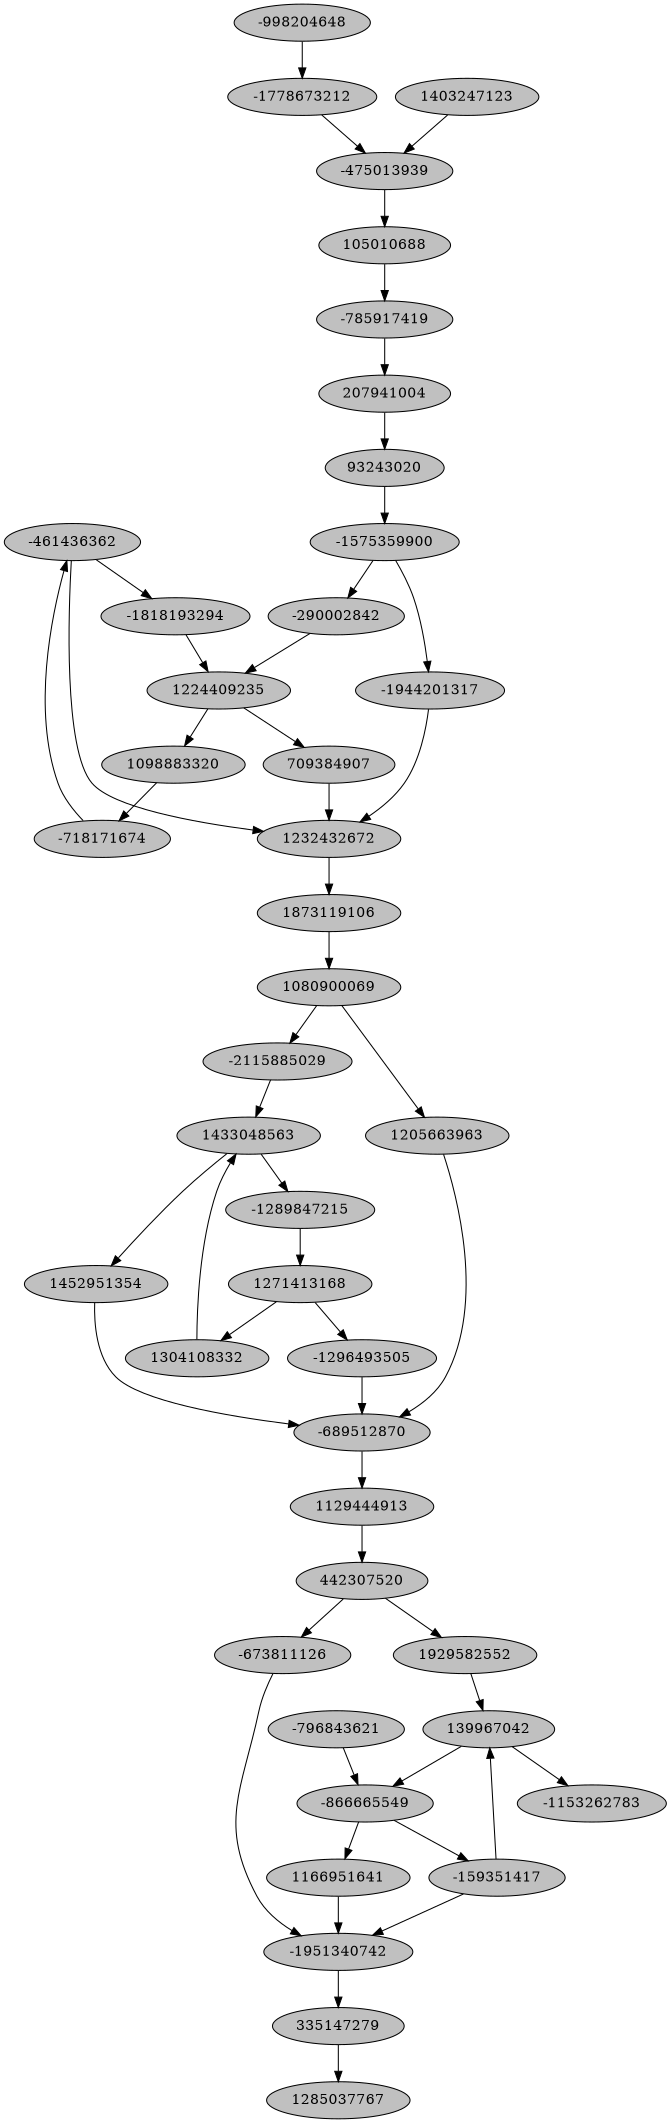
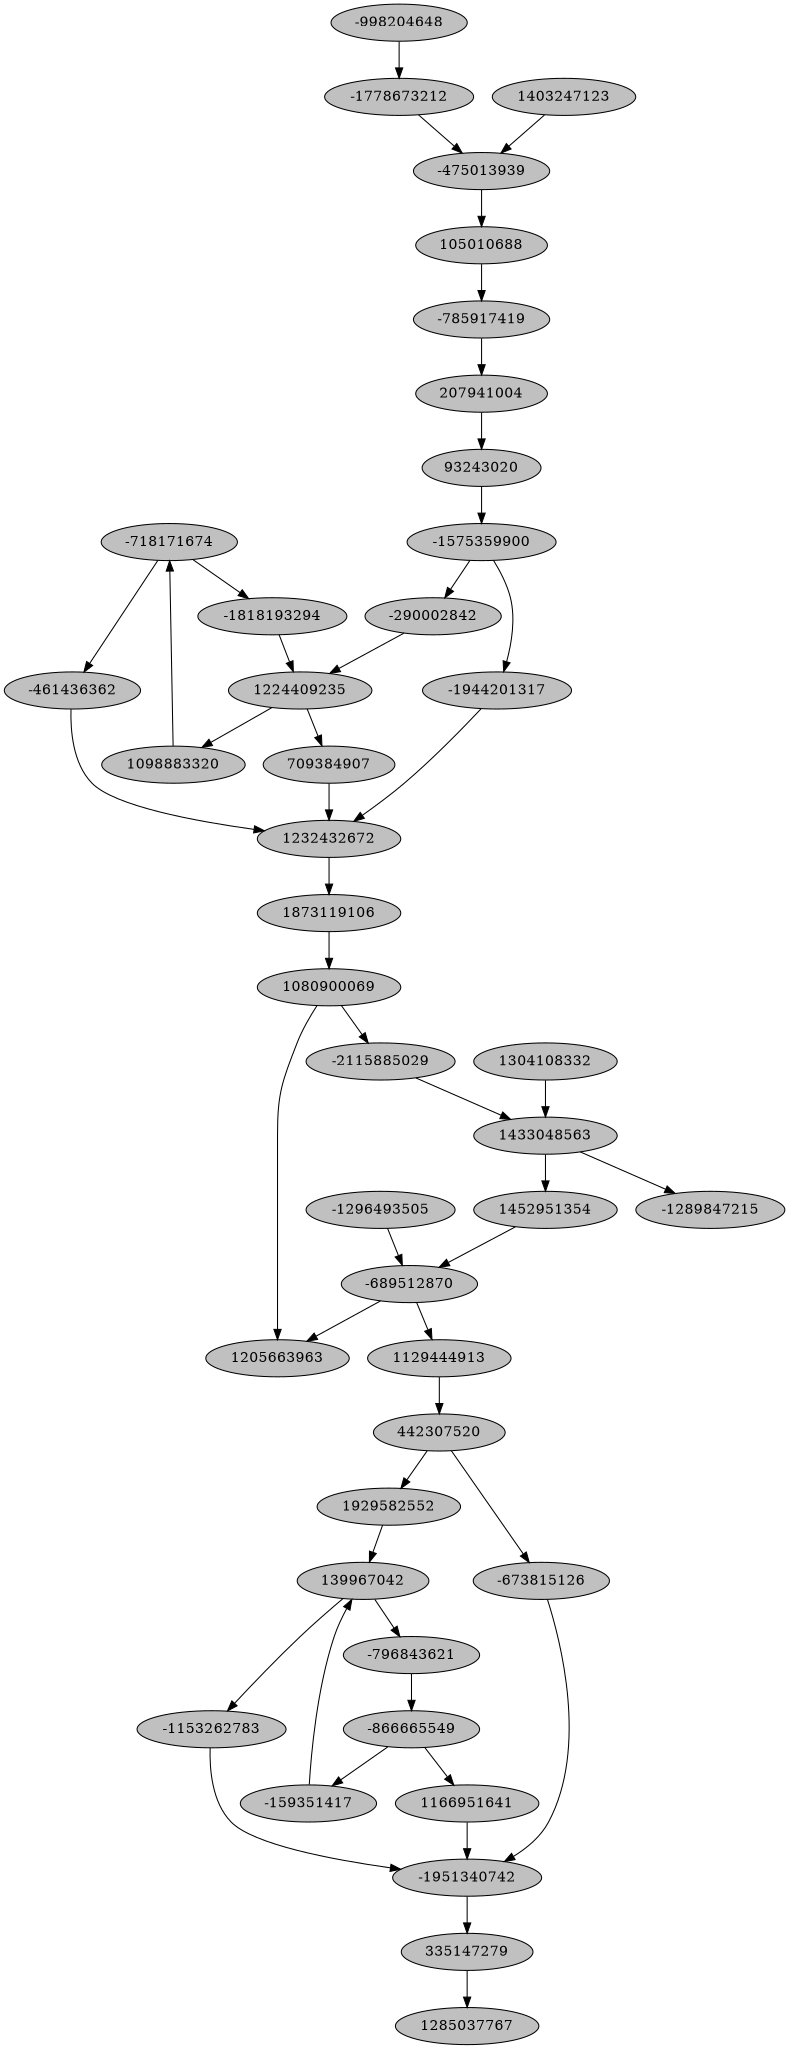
(120, 576) -> (217, 576)
(300, 1284) -> none
(466, 1291) -> (348, 1319)
(283, 1655) -> (541, 1581)
(432, 1764) -> (384, 1614)
(423, 1912) -> (270, 1842)
